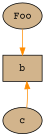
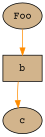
(27, 98) -> (18, 91)
